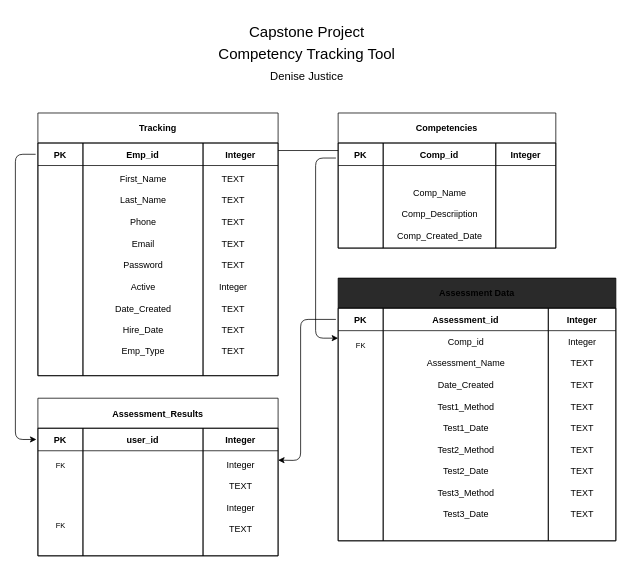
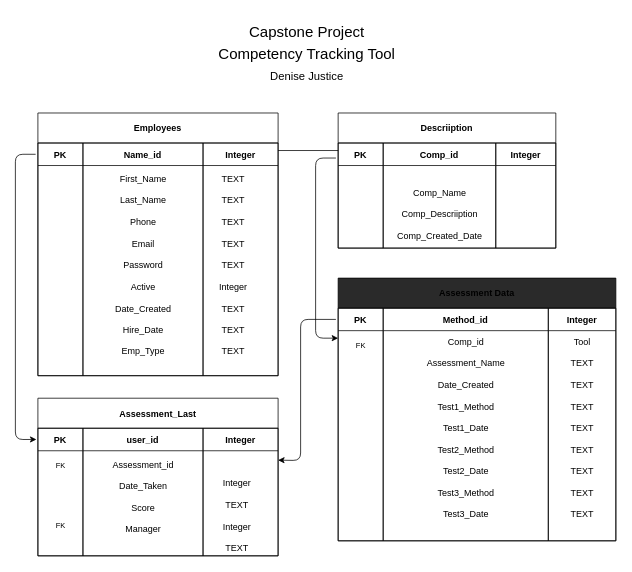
(158, 128) -> (158, 128)
(446, 128) -> (446, 128)
(143, 155) -> (143, 155)
(465, 320) -> (465, 320)
(158, 413) -> (158, 413)
(582, 428) -> (582, 428)
none -> (143, 497)
(240, 497) -> (237, 516)
